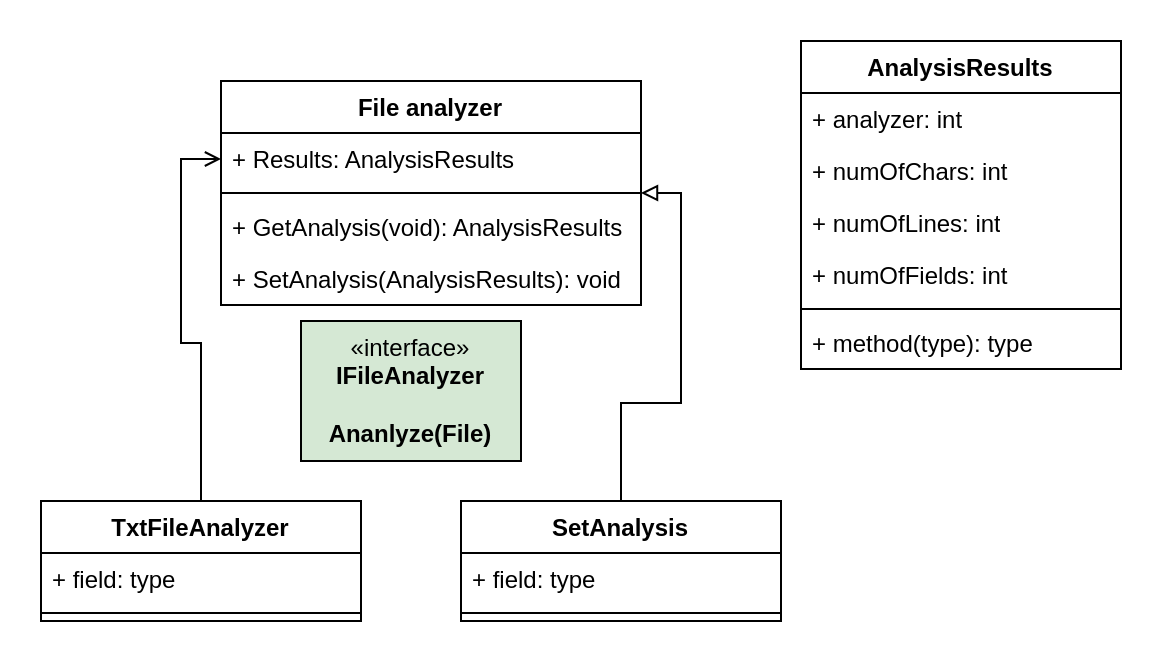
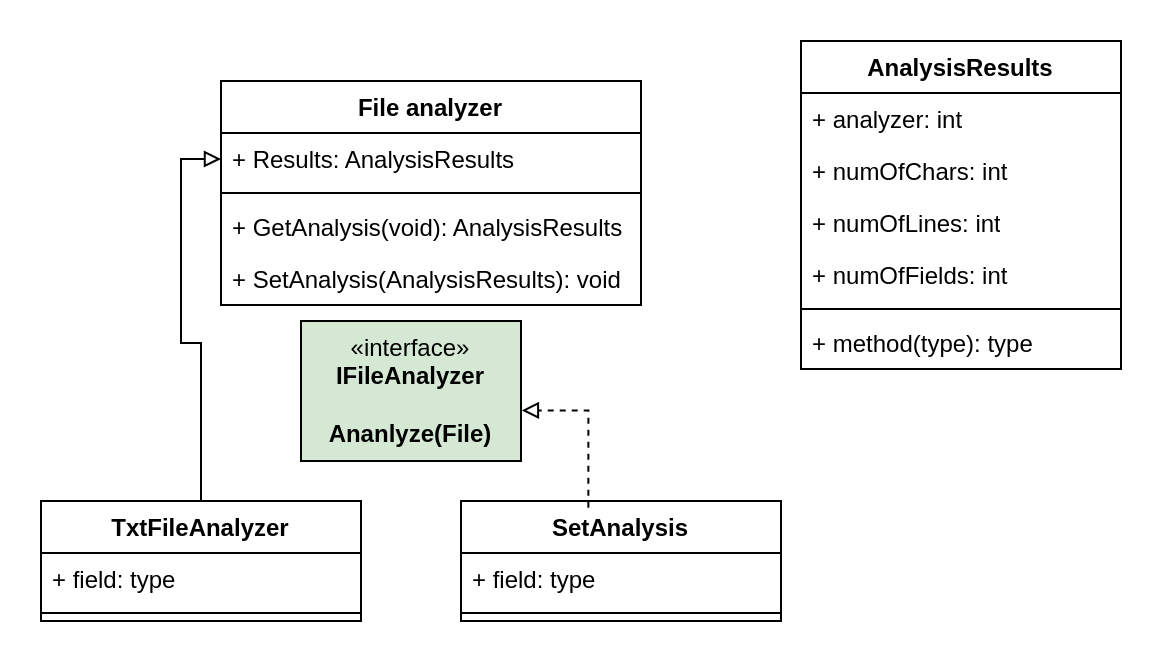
(208, 159) -> (203, 159)
(681, 366) -> none
none -> (588, 434)
